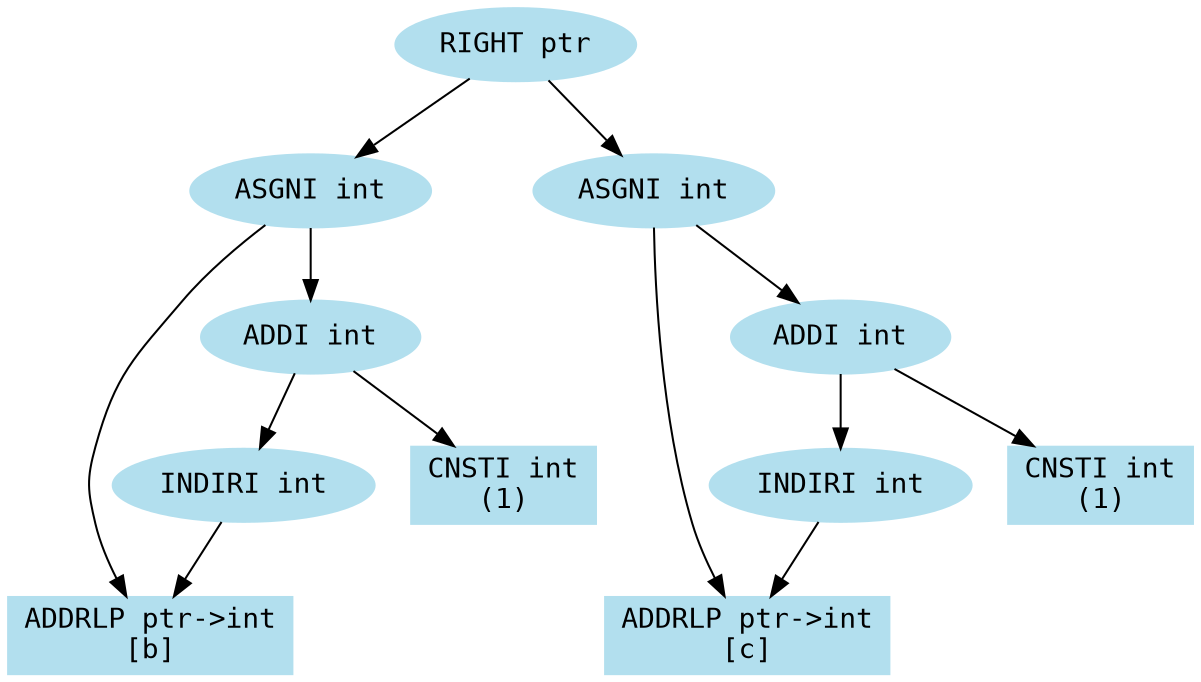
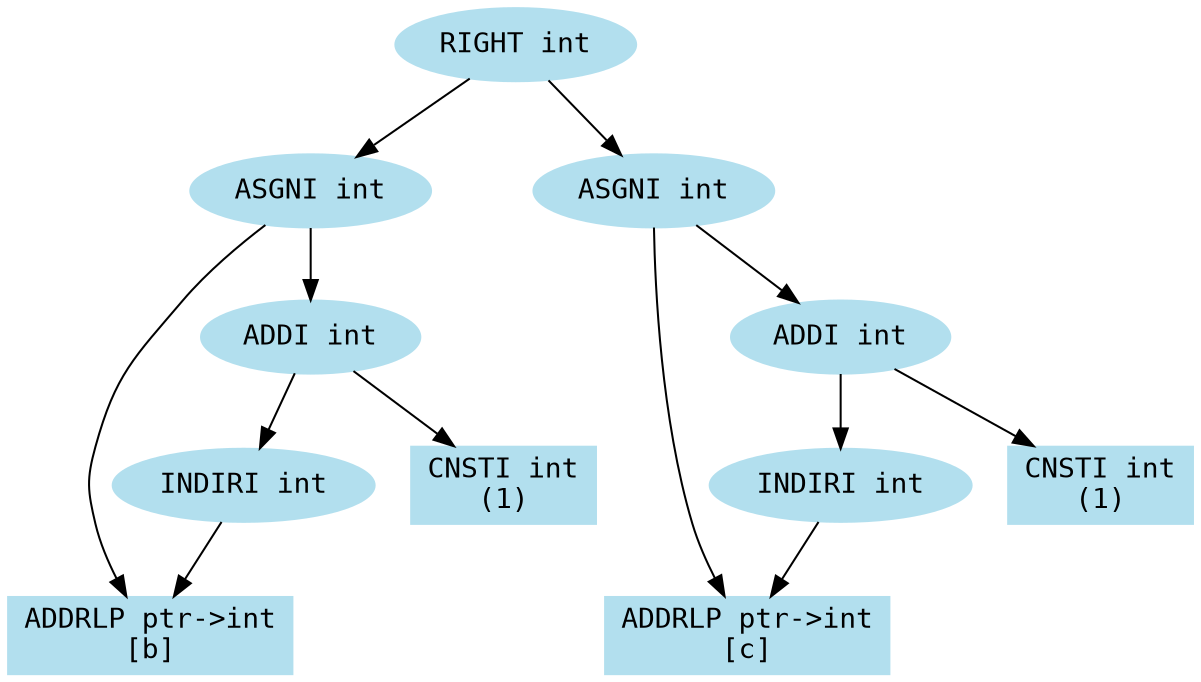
(516, 45) -> (516, 45)
